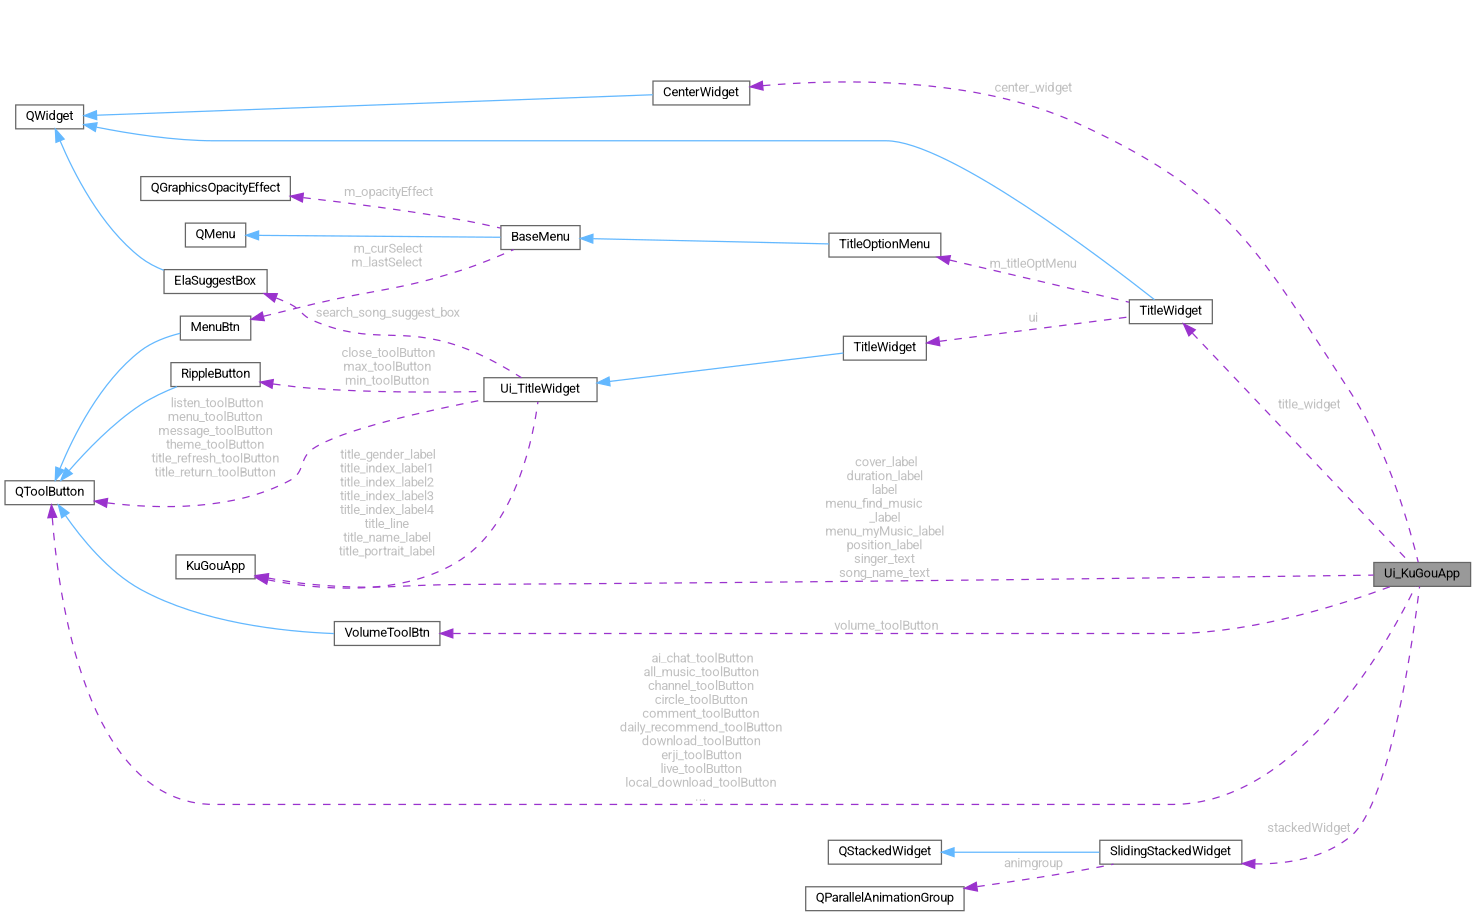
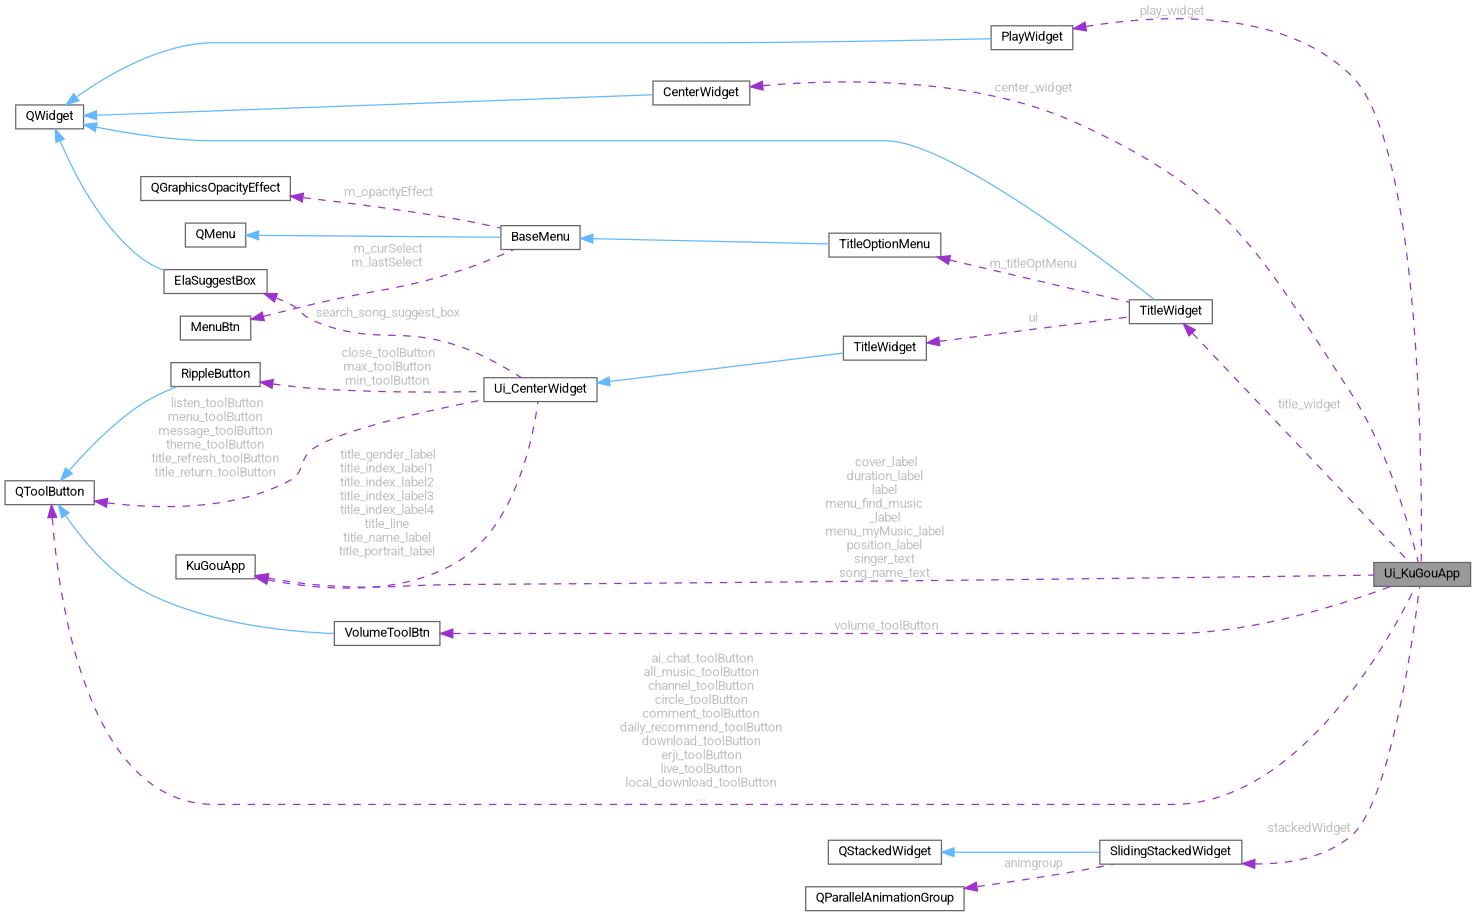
none -> (1032, 38)
(106, 387) -> none
(540, 390) -> (540, 390)
